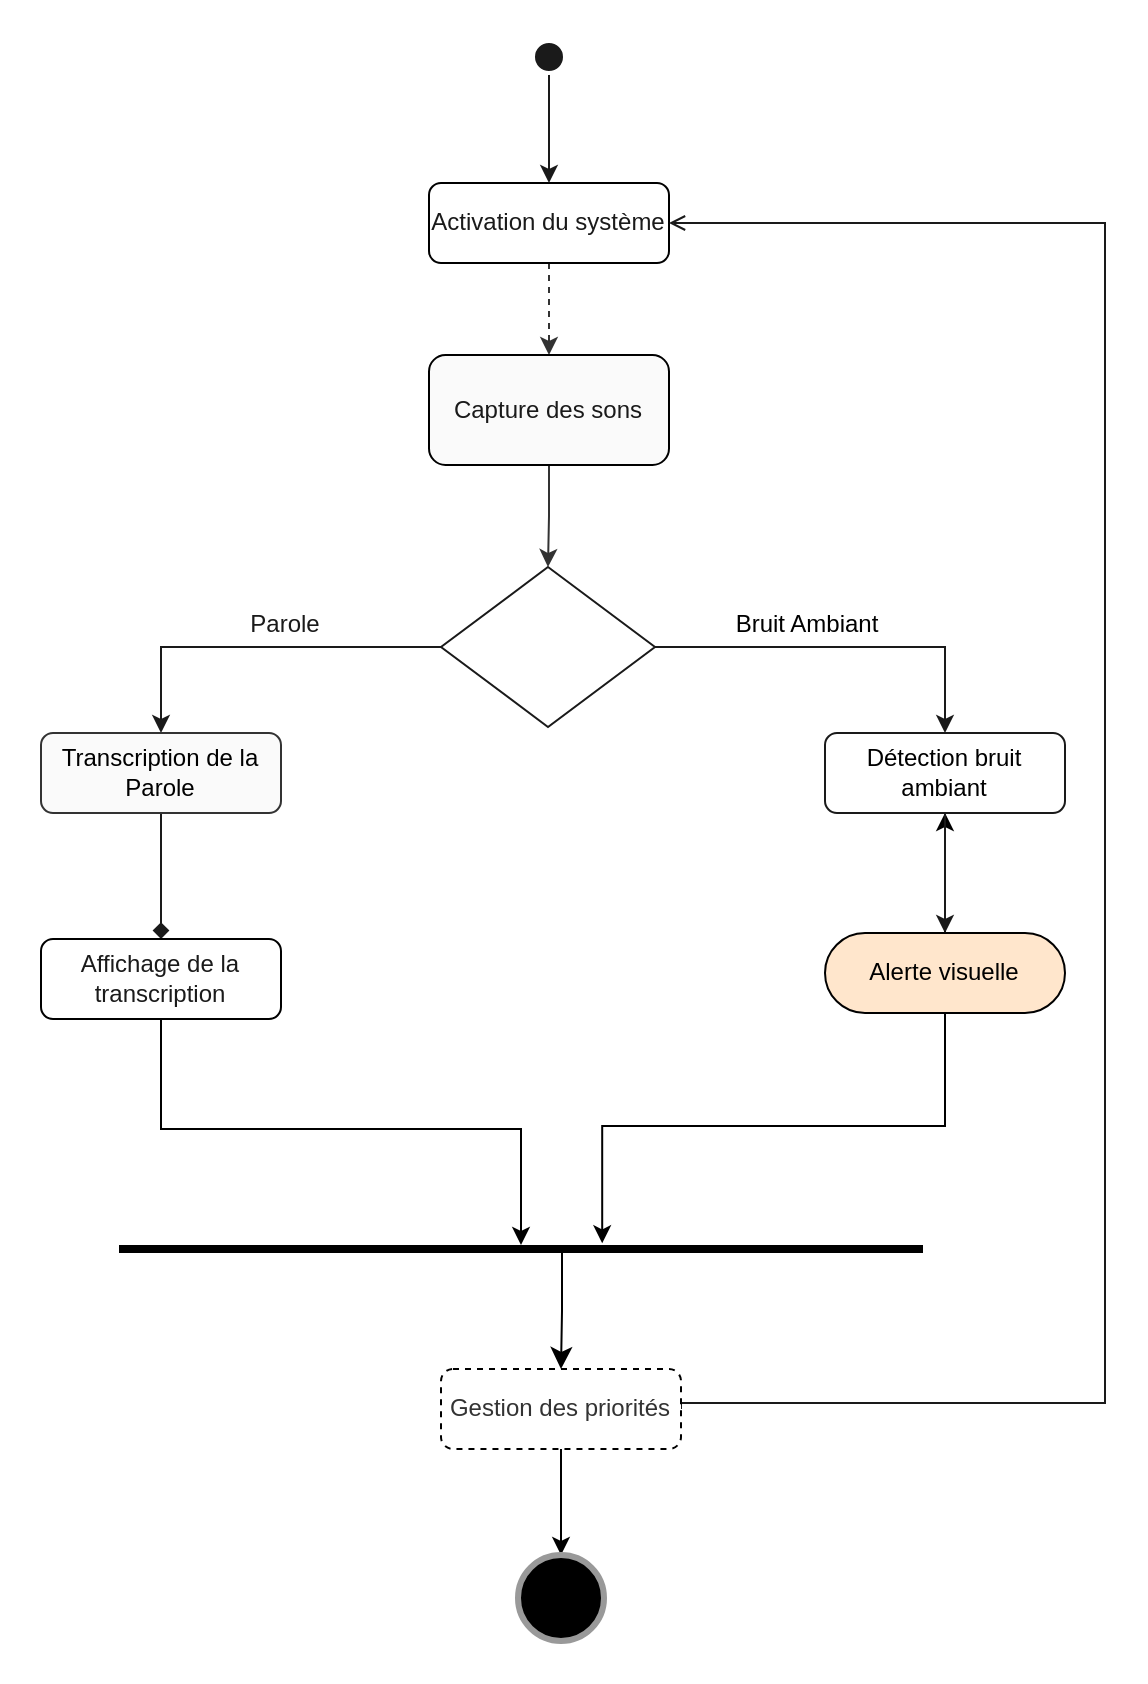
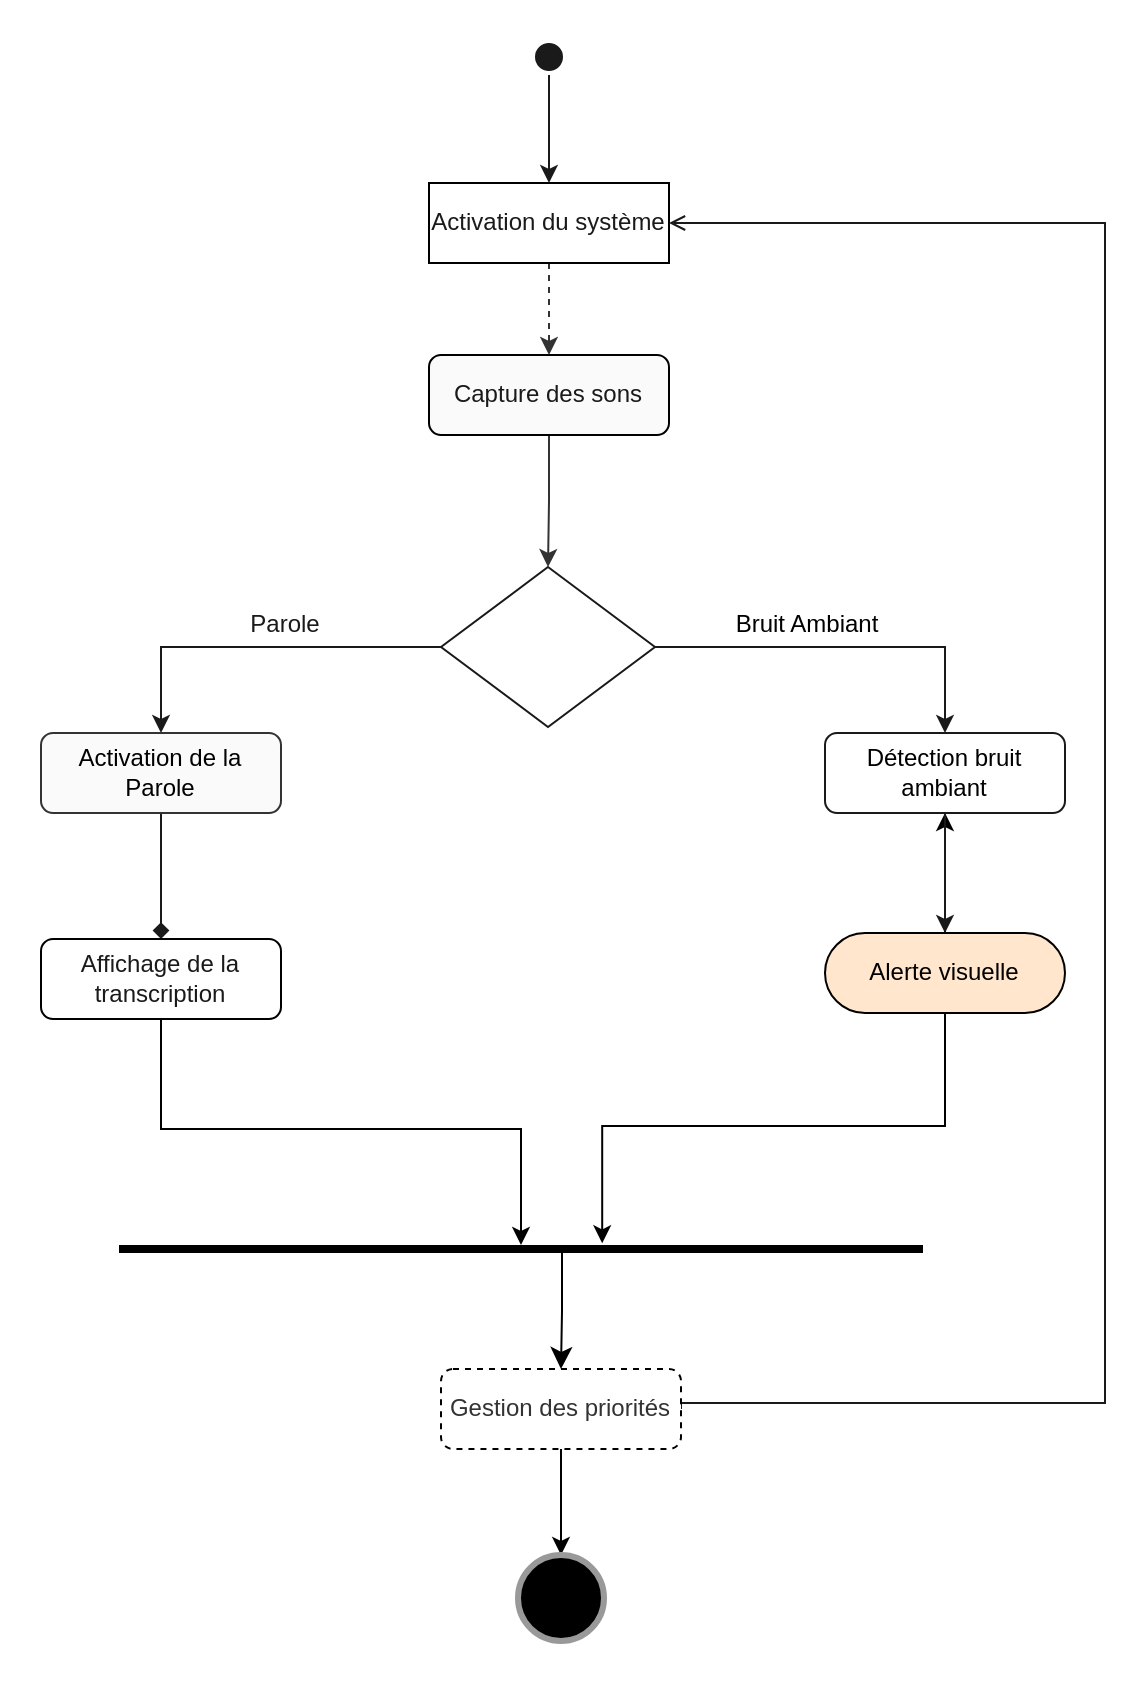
(549, 223) -> (549, 223)
(549, 410) -> (549, 395)
(161, 773) -> (161, 773)
